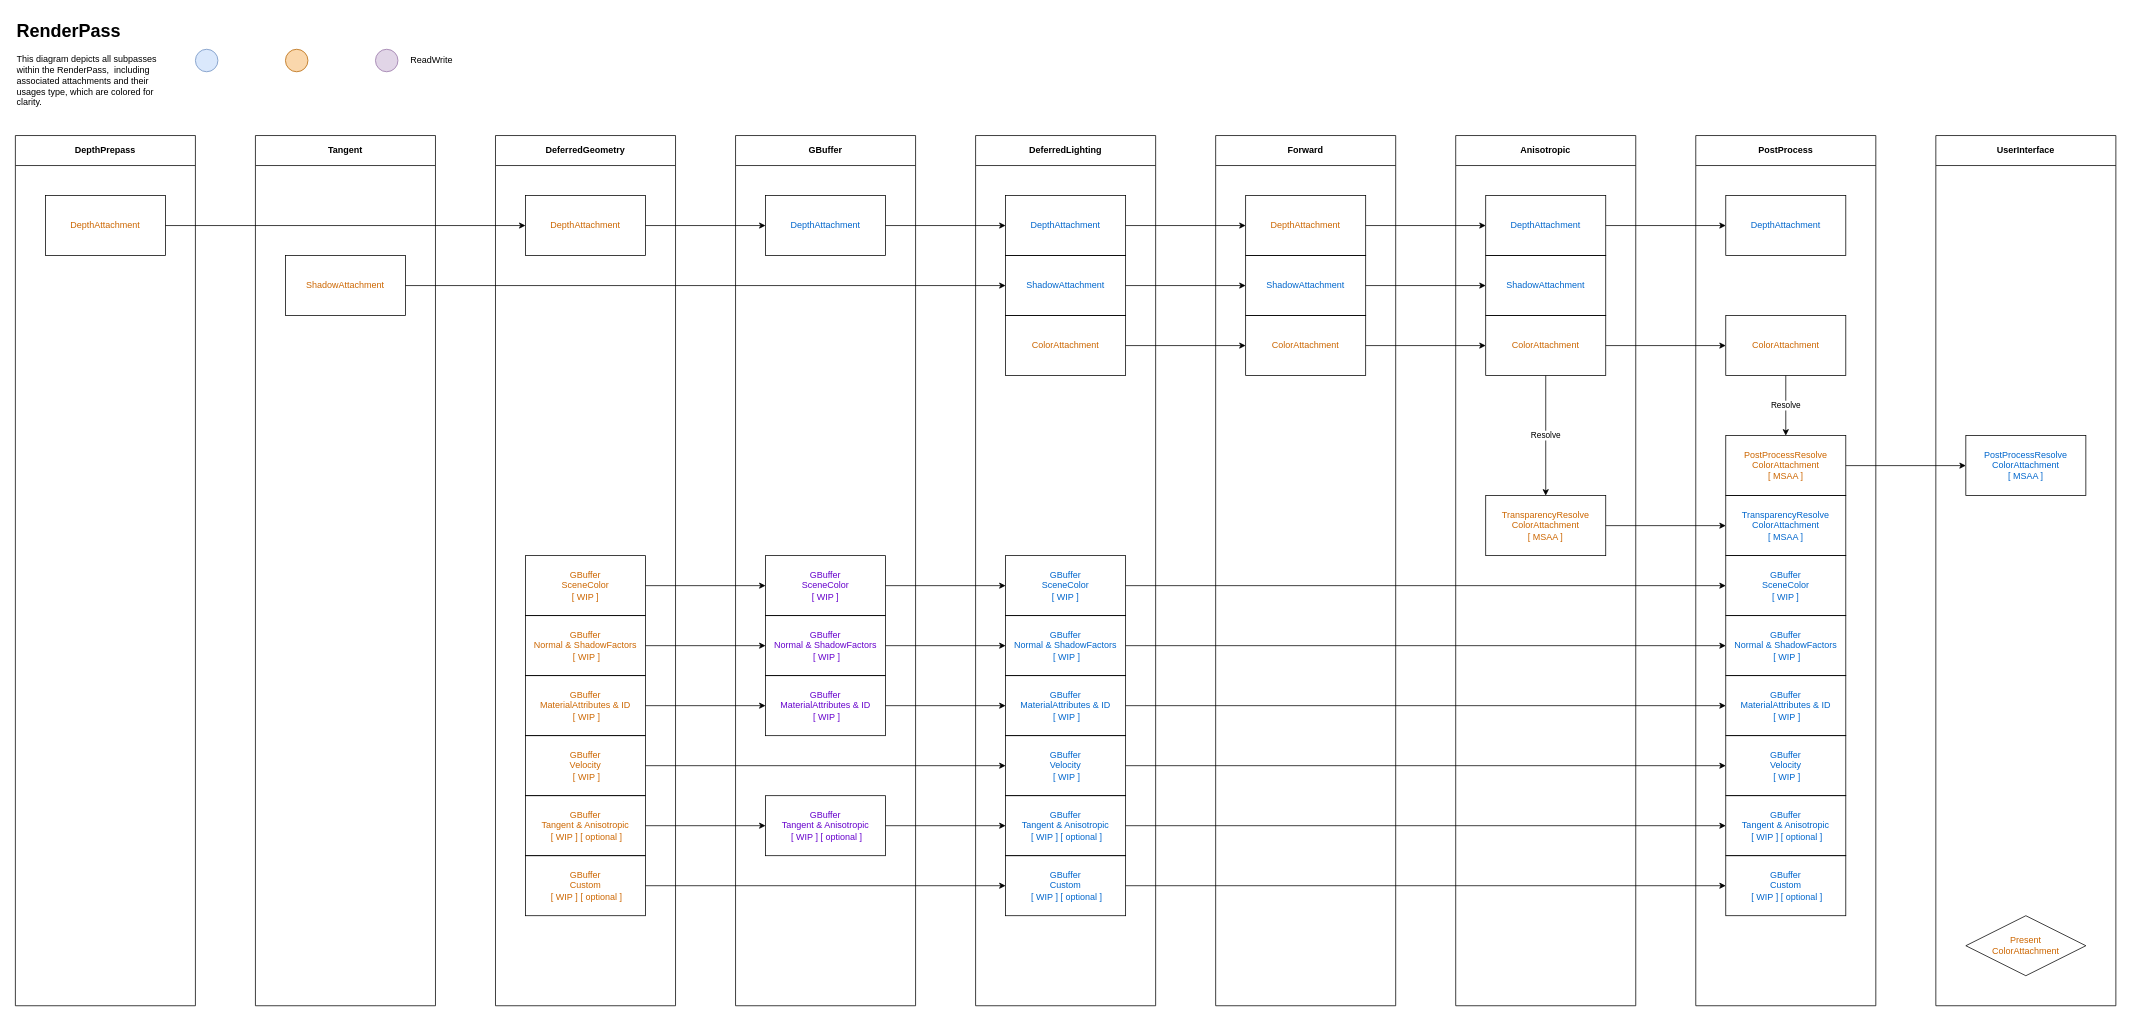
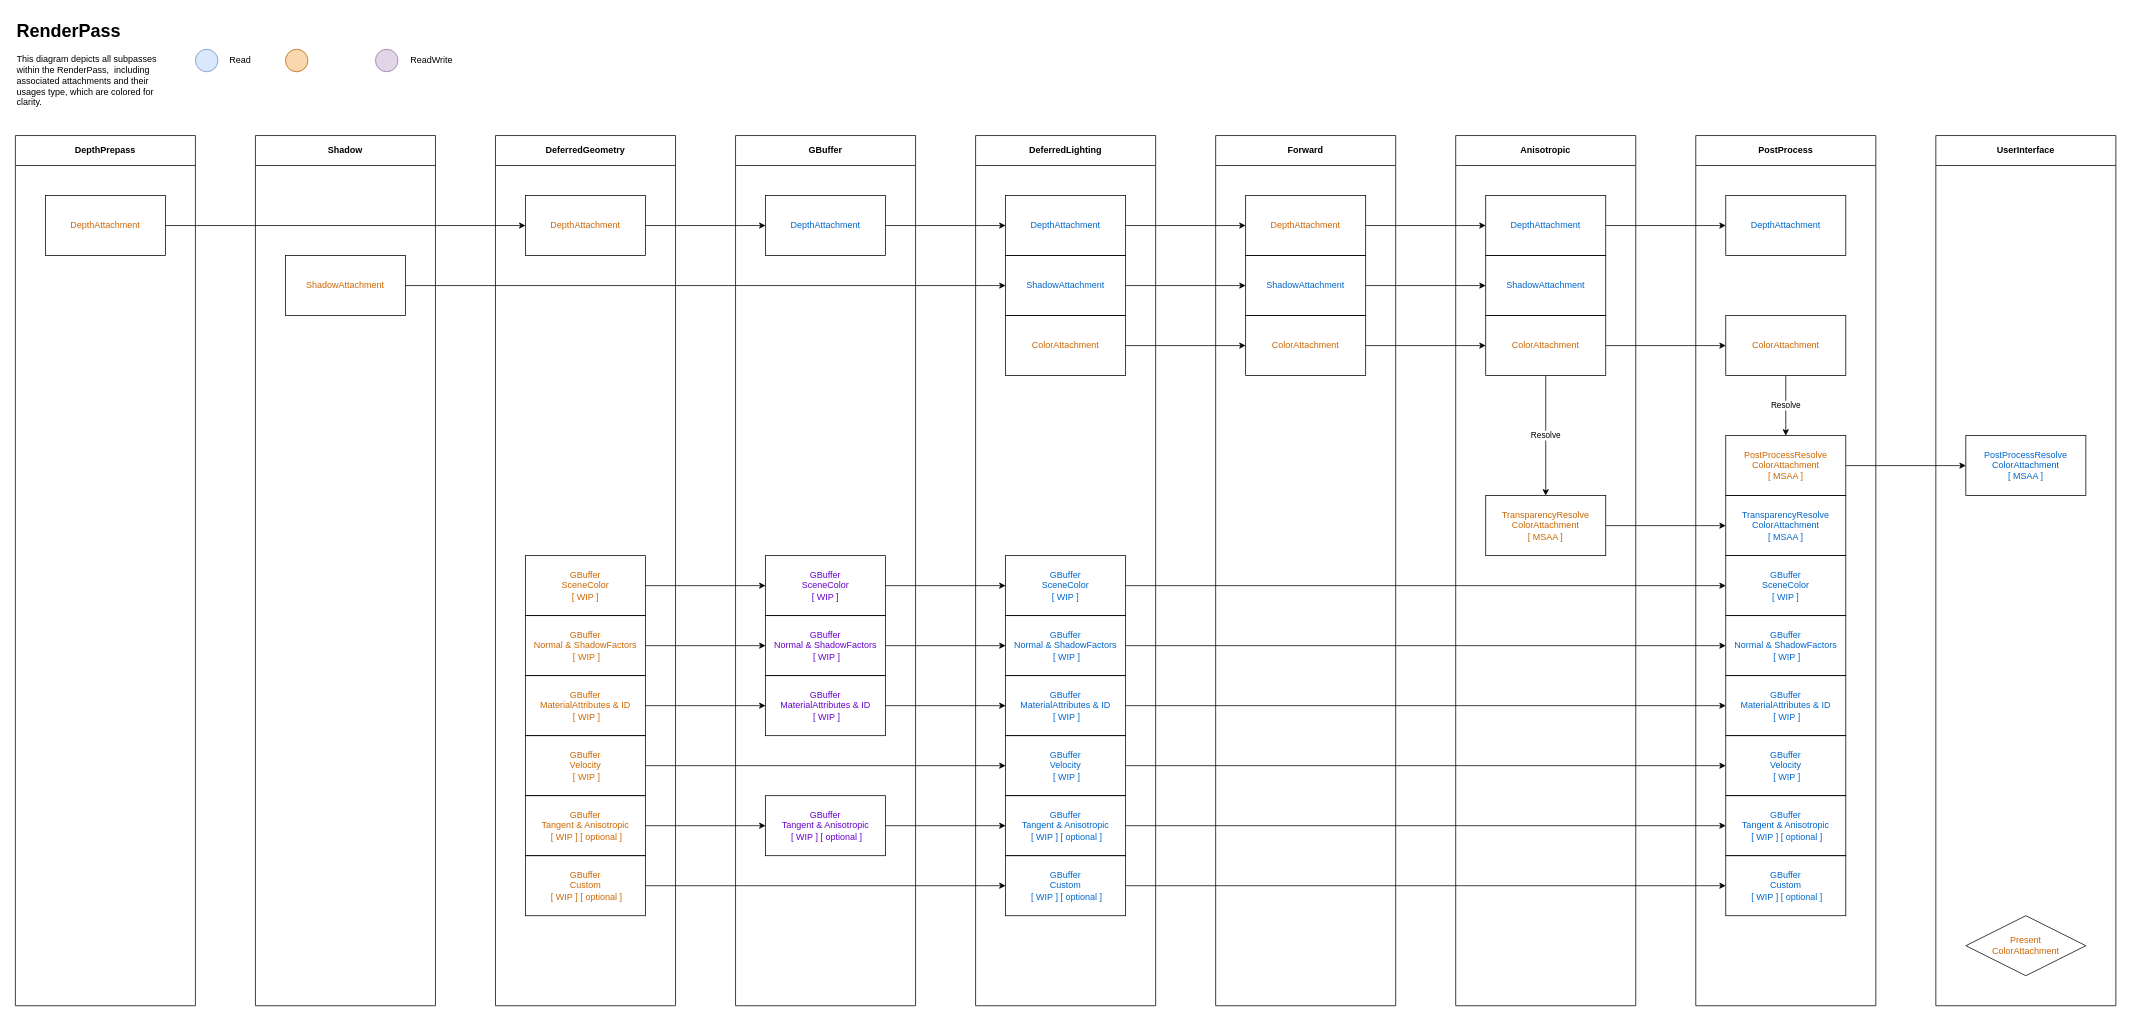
none -> (240, 60)
(345, 150) -> (345, 150)
